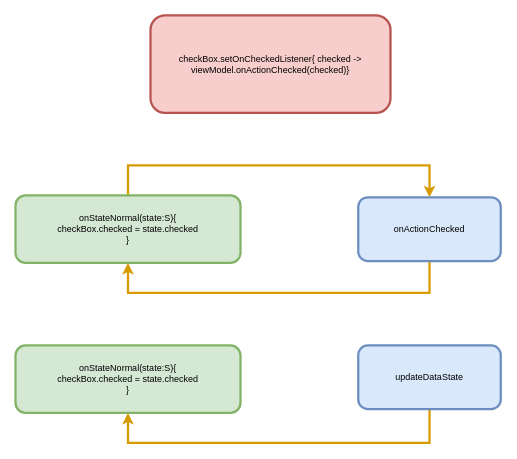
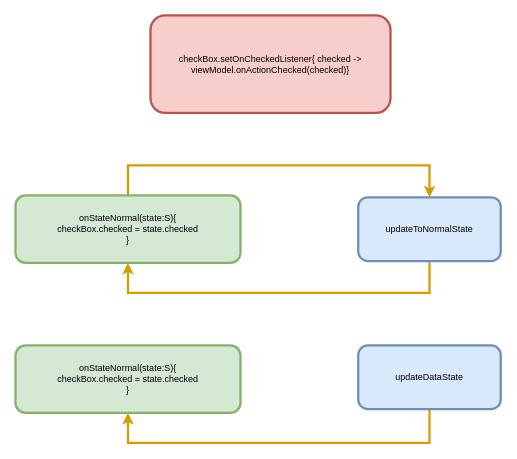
(429, 229) -> (429, 229)
